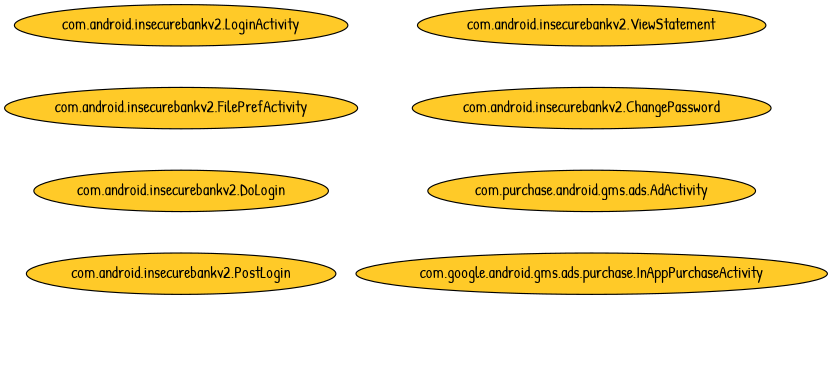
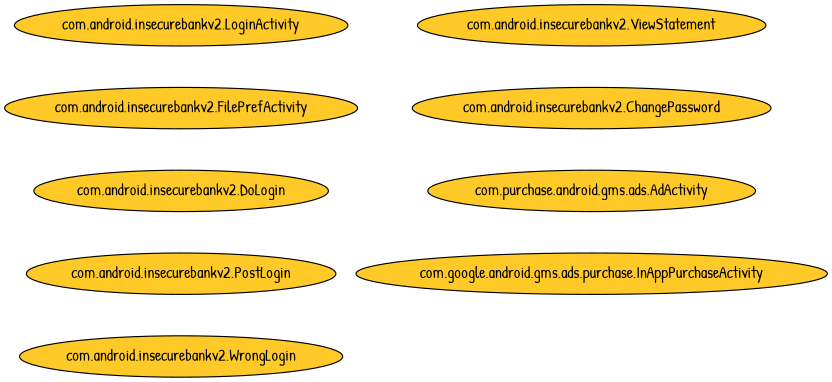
none -> (181, 356)
